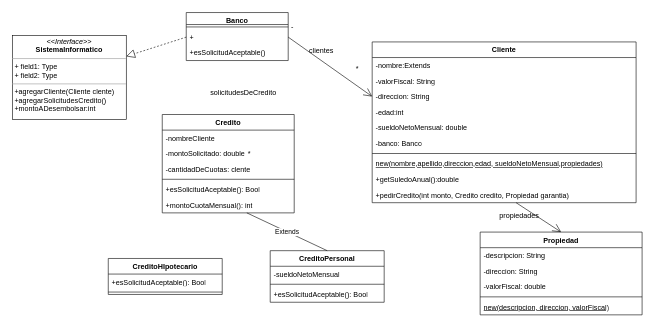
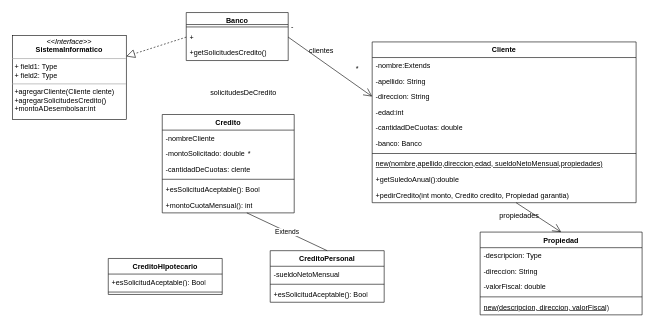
(233, 53) -> (235, 53)
(411, 81) -> (405, 81)
(424, 128) -> (423, 128)
(520, 256) -> (516, 256)
